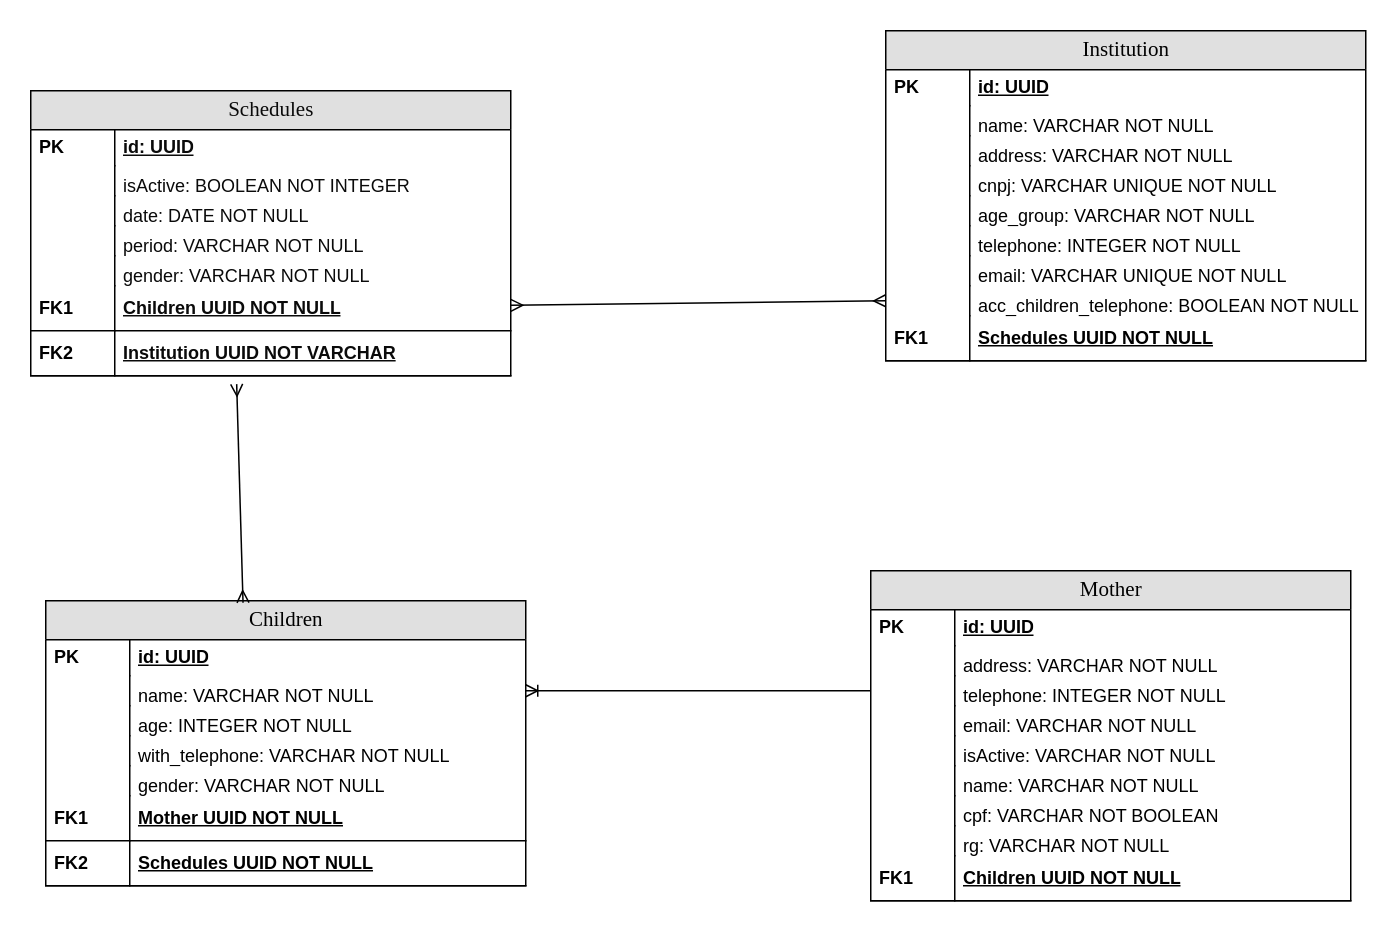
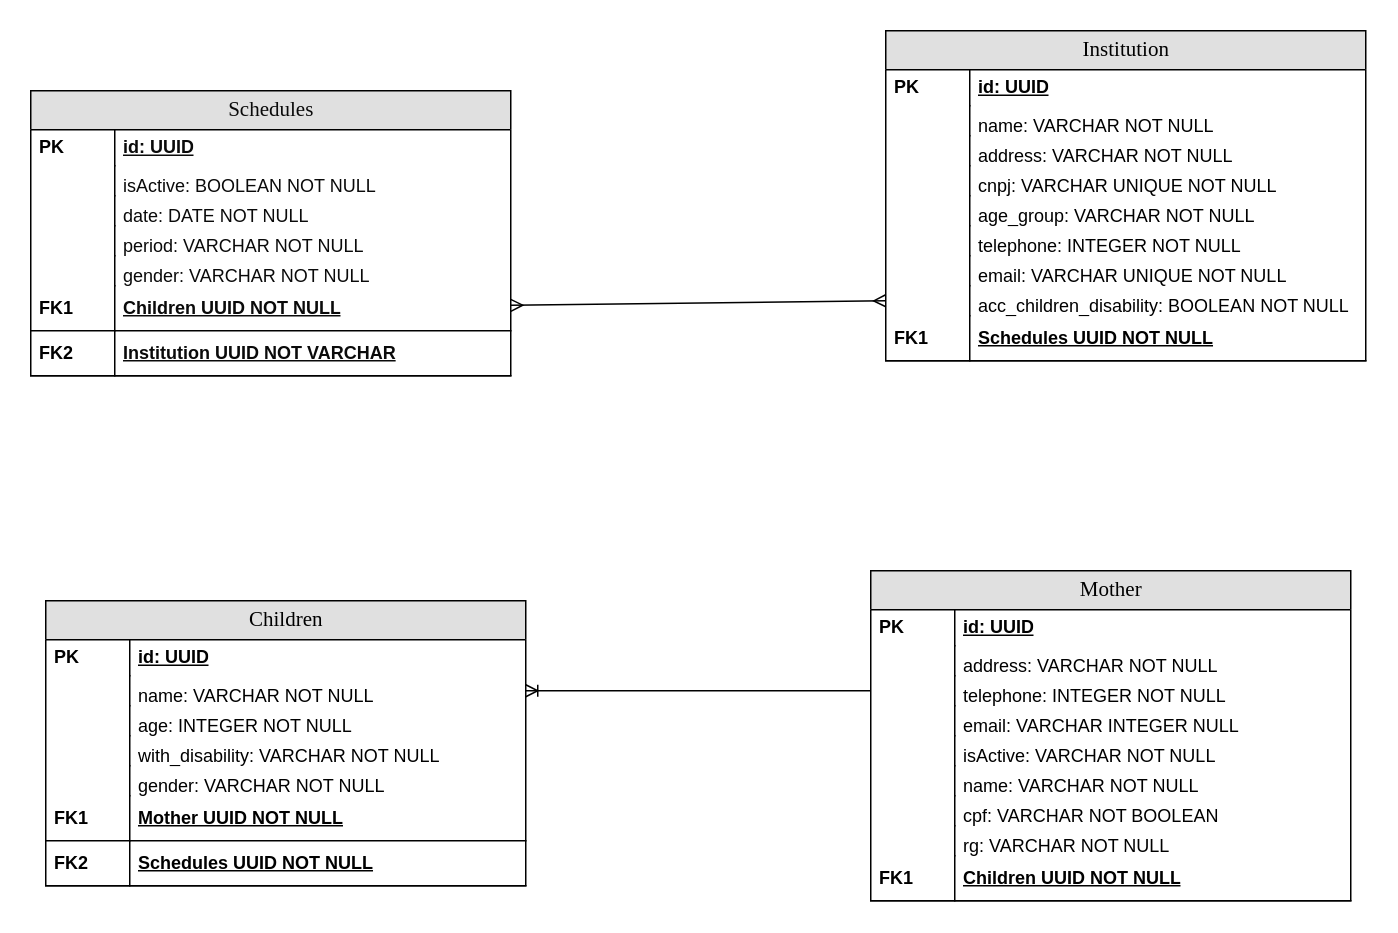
(256, 187) -> (241, 187)
(1164, 307) -> (1162, 307)
(240, 492) -> none
(1066, 727) -> (1086, 727)
(286, 757) -> (284, 757)
